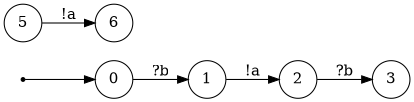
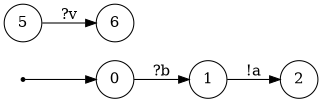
(69, 15) -> (69, 15)
(391, 79) -> none
